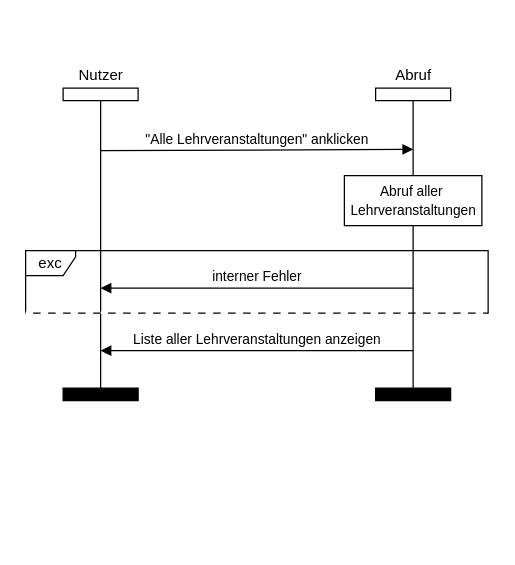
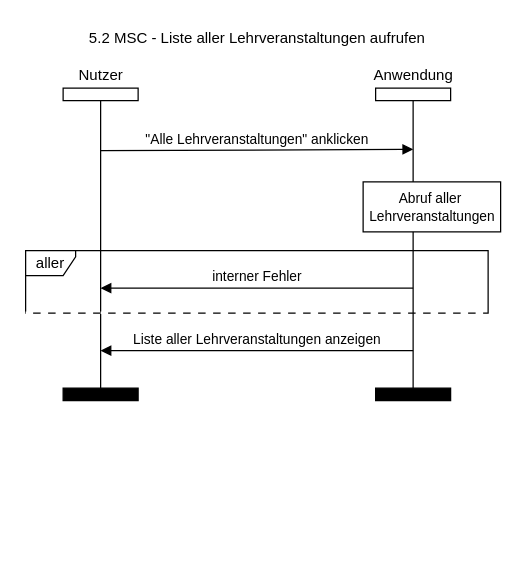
none -> (257, 38)
(414, 76) -> (414, 76)
(413, 201) -> (432, 207)
(51, 263) -> (51, 263)
